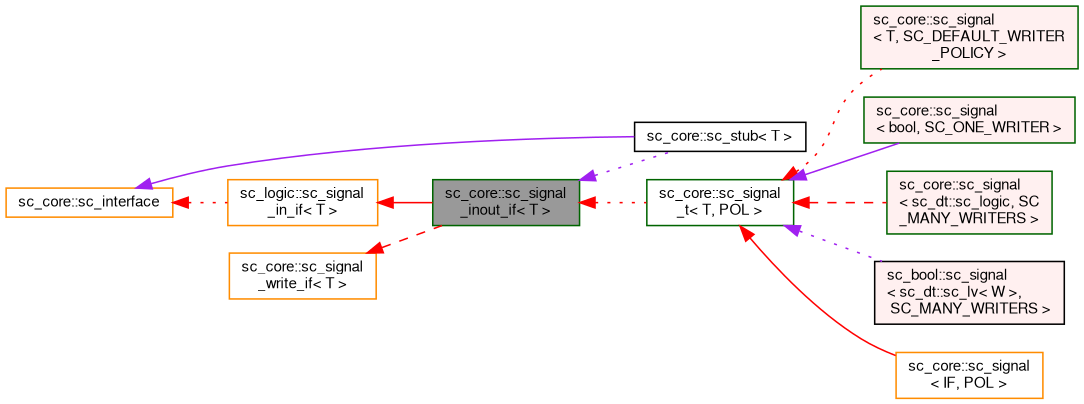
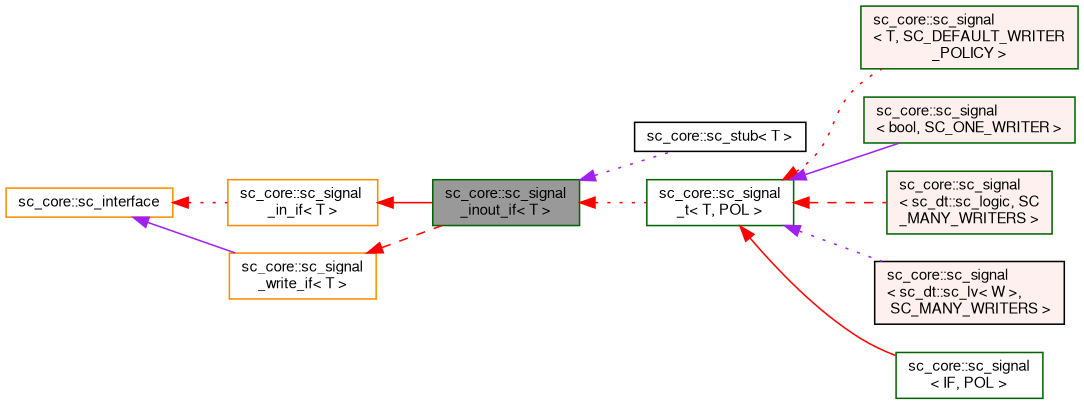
(391, 147) -> (192, 238)
(303, 203) -> (303, 203)
(969, 293) -> (969, 293)
(969, 375) -> (969, 375)
